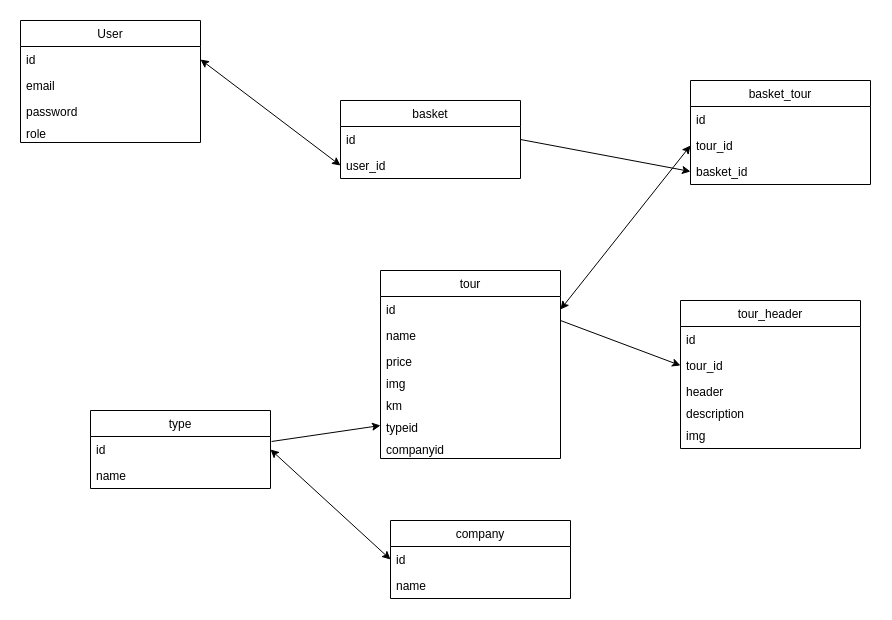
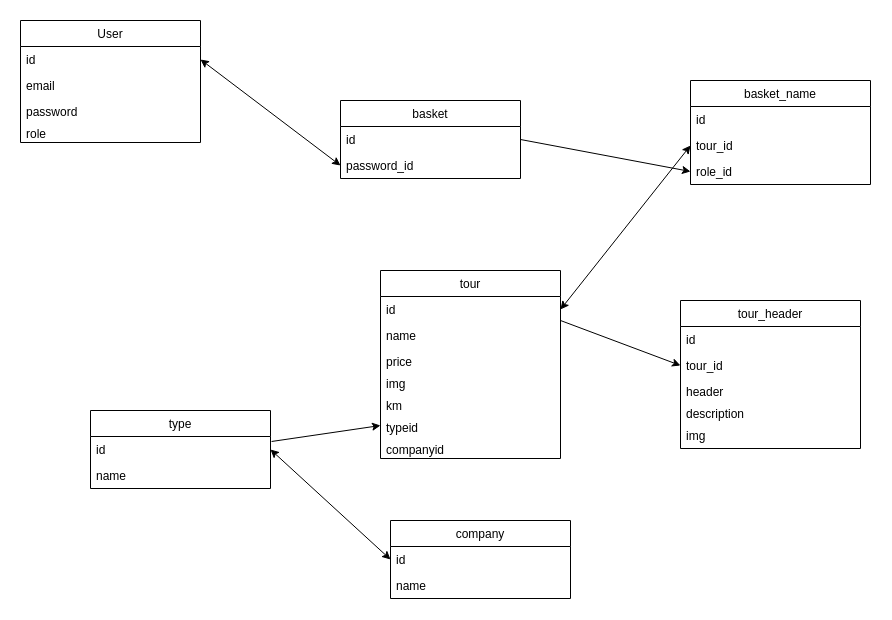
(780, 94) -> (780, 94)
(368, 166) -> (381, 166)
(725, 172) -> (716, 172)
